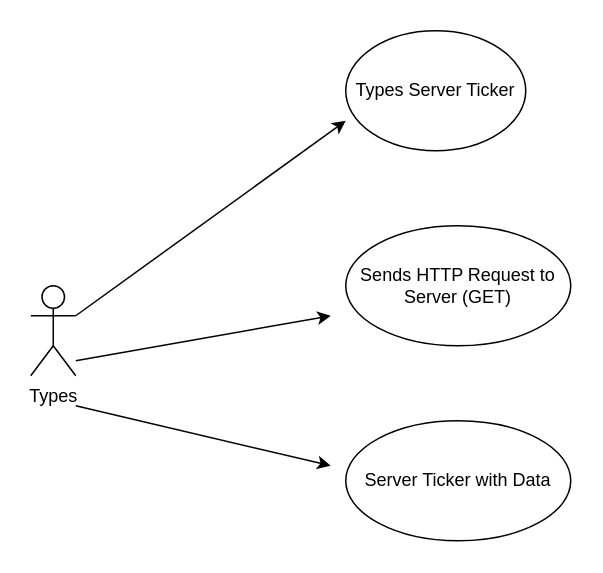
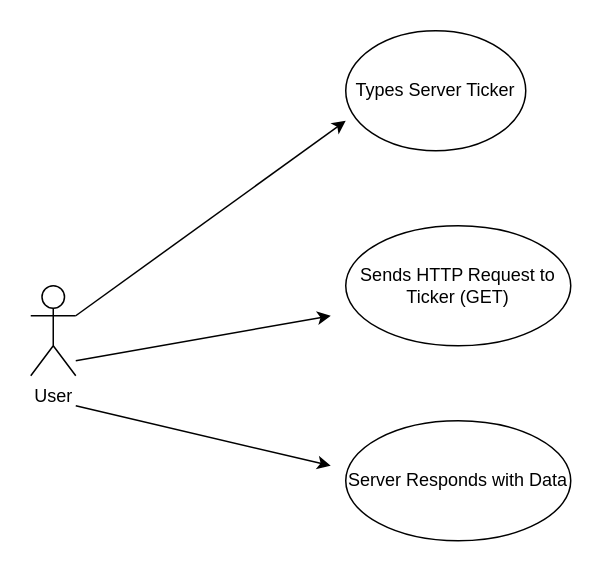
(458, 286) -> (458, 286)
(54, 397) -> (54, 397)
(458, 481) -> (458, 481)
